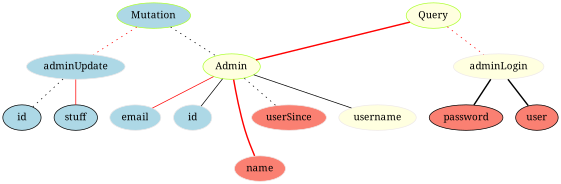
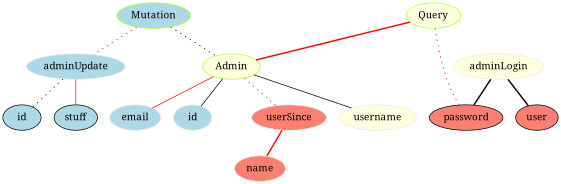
(466, 41) -> (443, 68)
(260, 92) -> (260, 92)
(242, 118) -> (274, 143)
